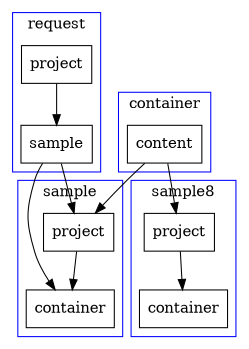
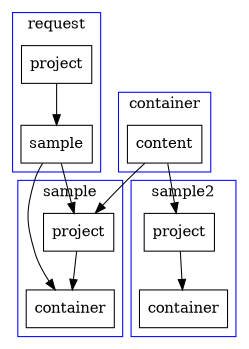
(184, 192) -> (184, 192)
